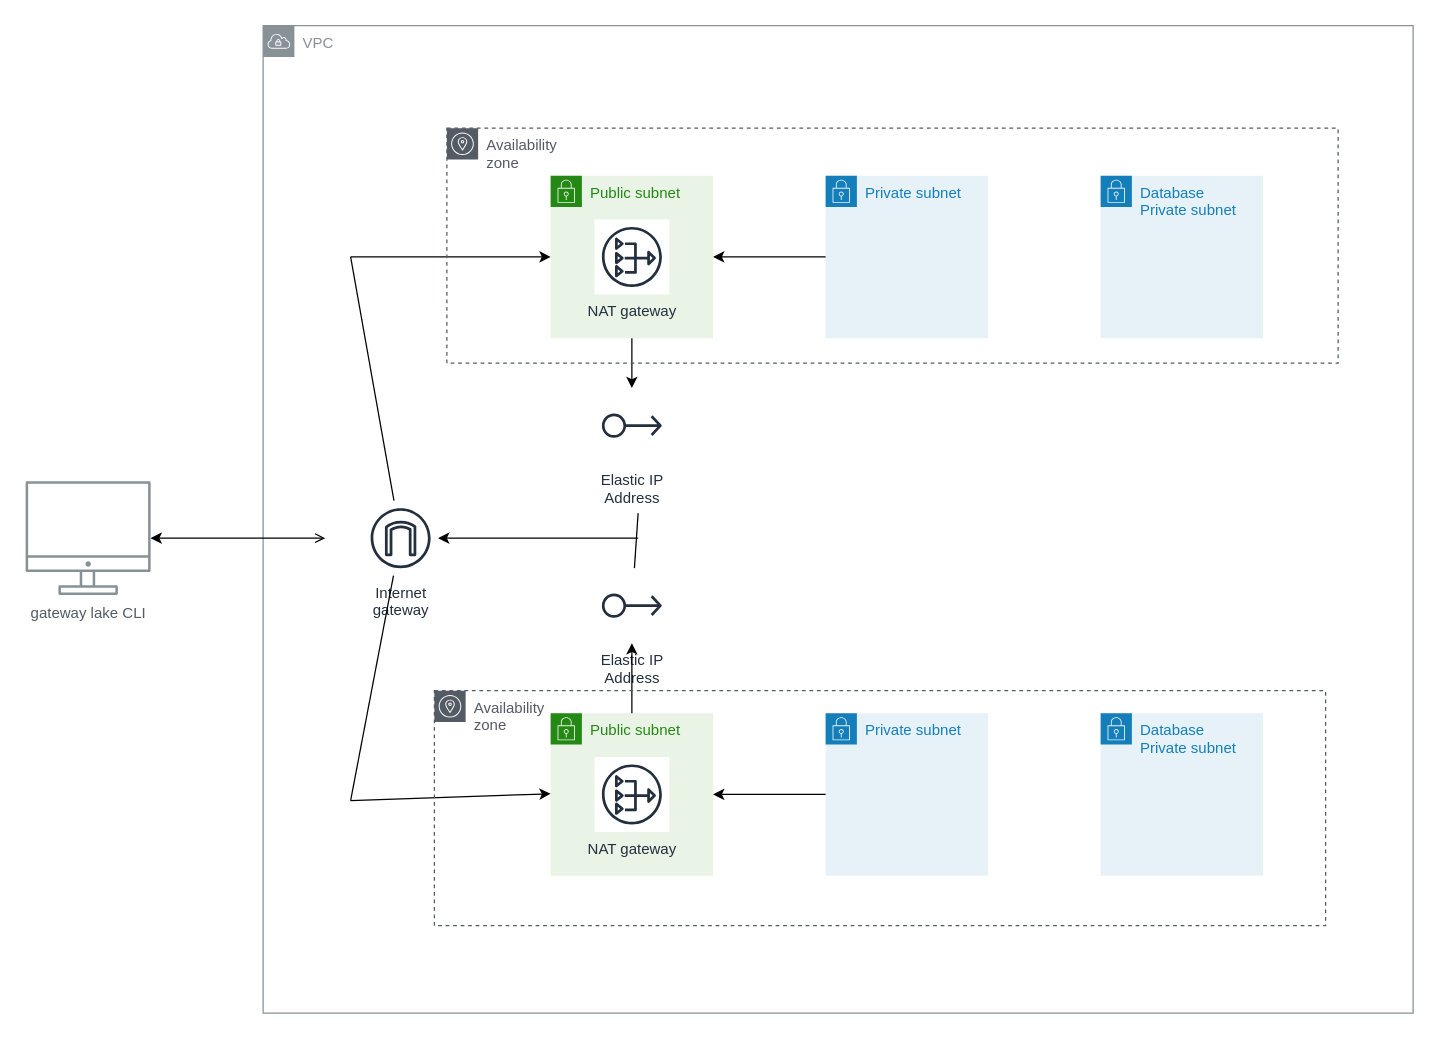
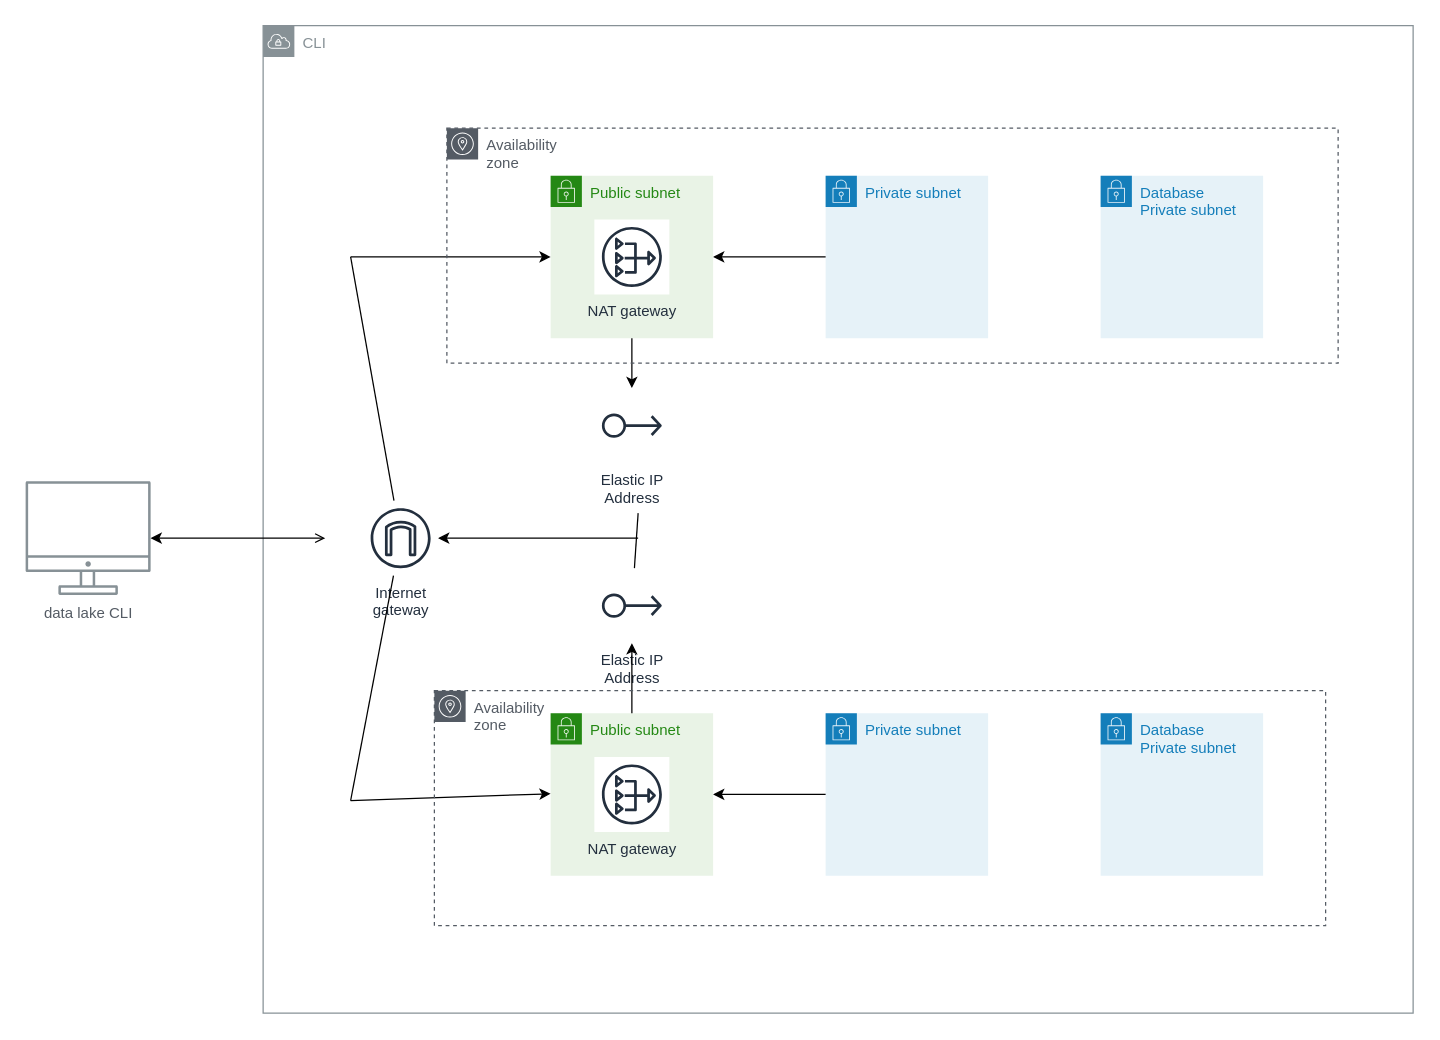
(316, 43) -> (316, 43)
(89, 613) -> (89, 613)
